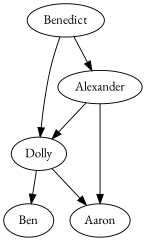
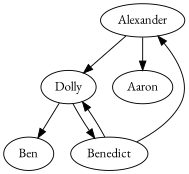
(66, 183) -> (81, 117)
